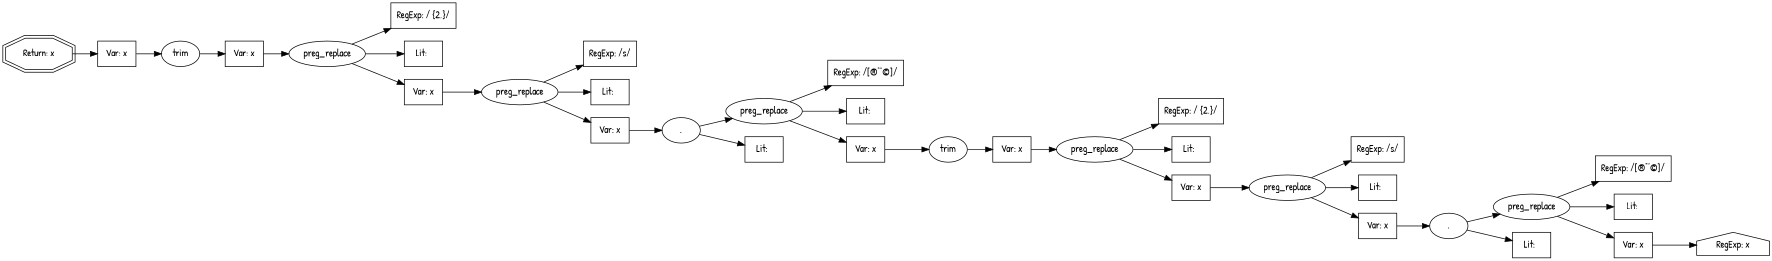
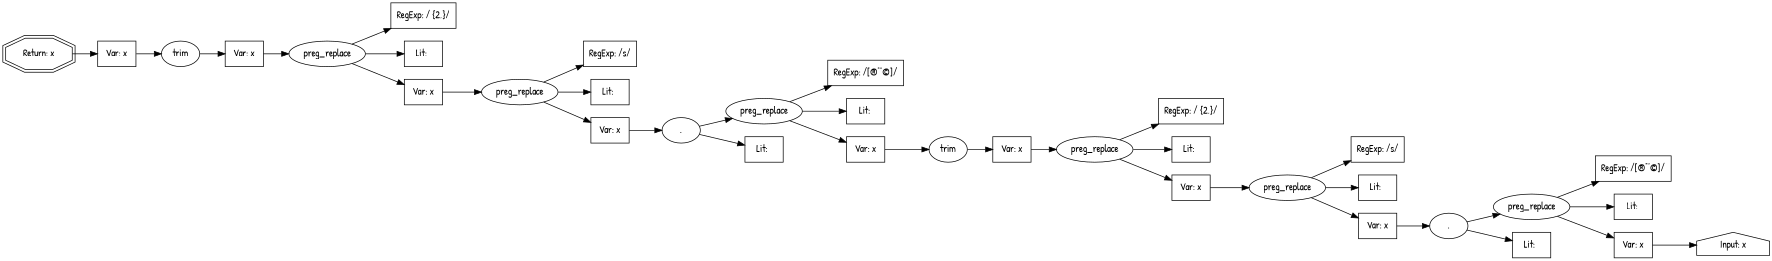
(1733, 245) -> (1733, 245)
